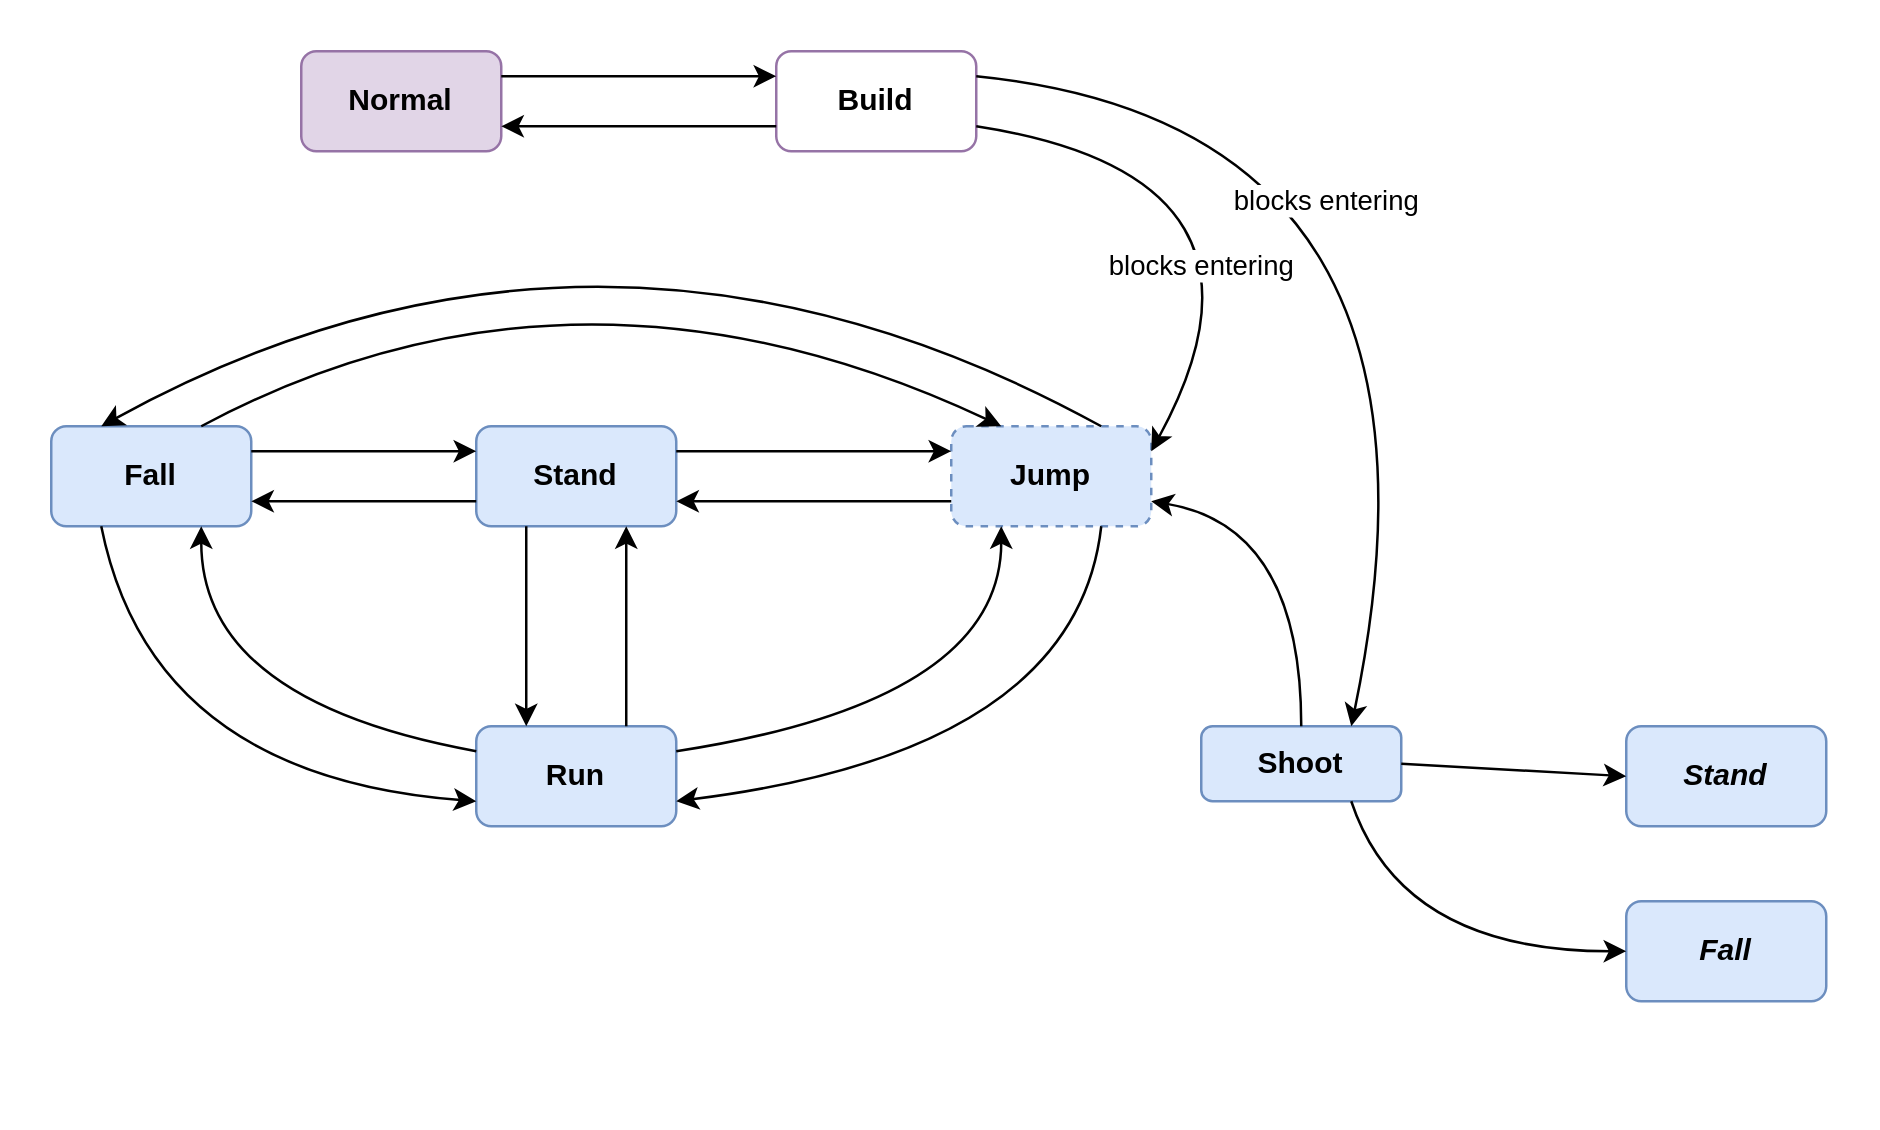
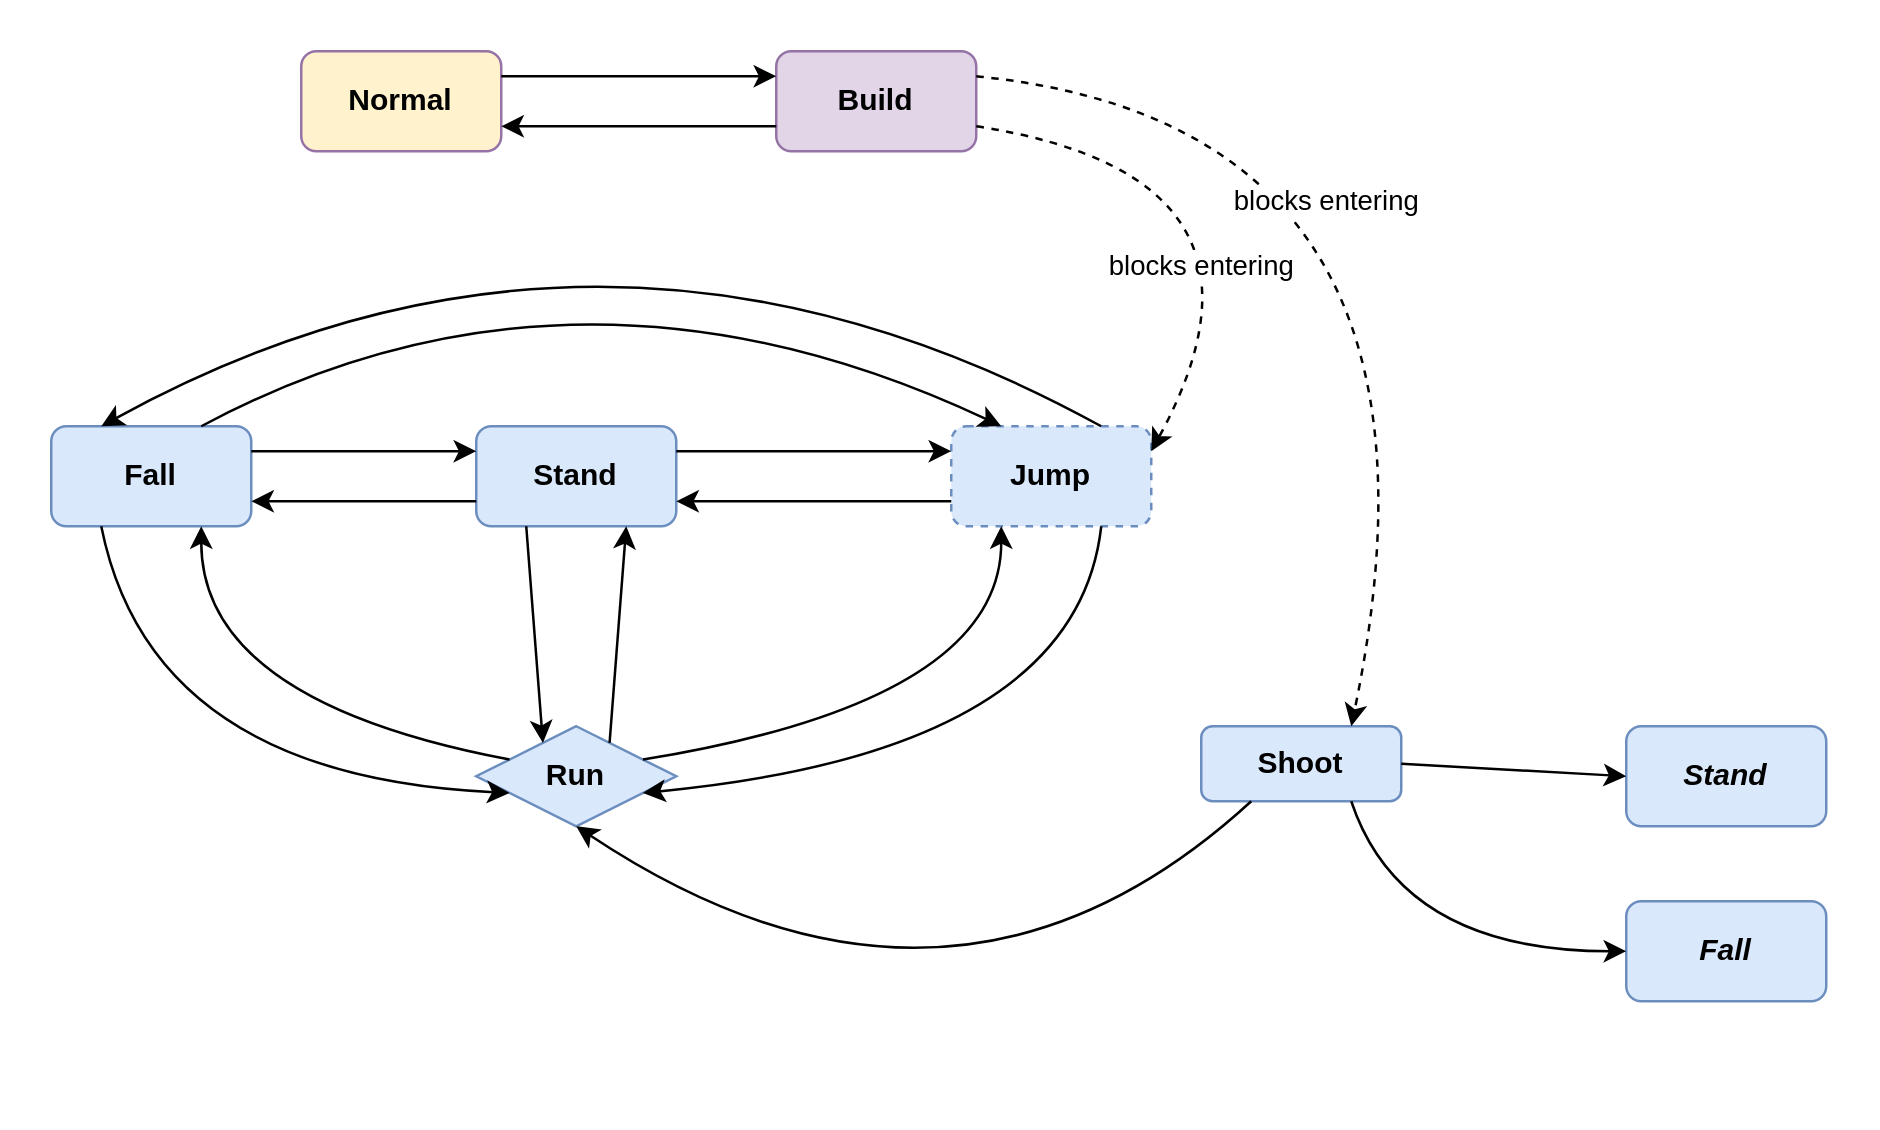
(401, 101) -> (401, 101)
(876, 101) -> (876, 101)
(1101, 161) -> (1101, 161)
(1375, 454) -> (1375, 454)
(1276, 587) -> none
(576, 776) -> (576, 776)
none -> (929, 947)
